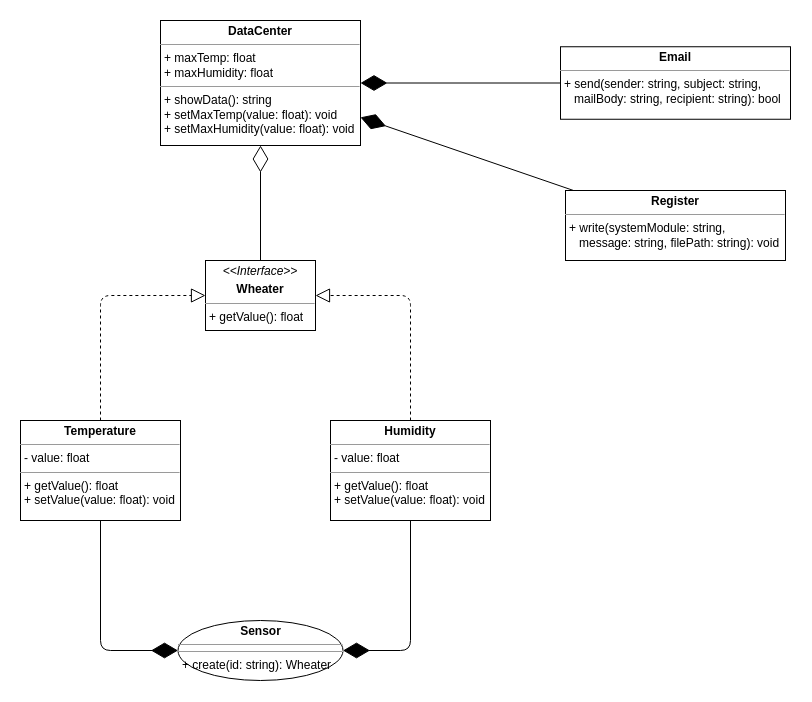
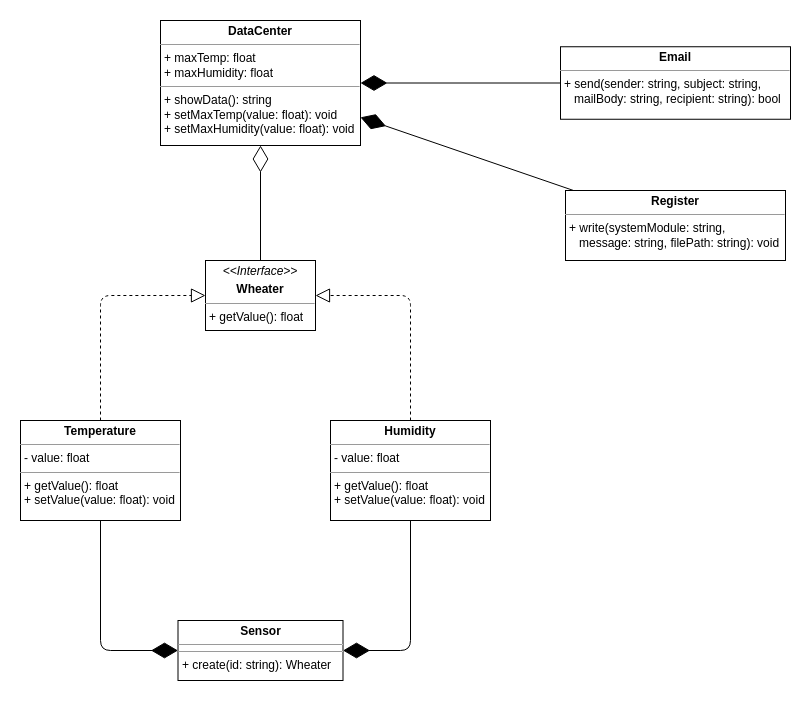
(261, 651) -> (261, 651)
